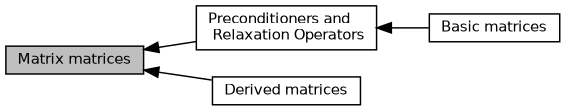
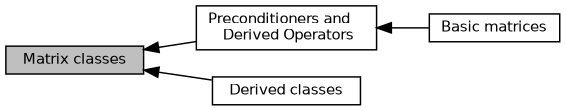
(286, 28) -> (286, 28)
(75, 60) -> (75, 60)
(286, 91) -> (286, 91)
